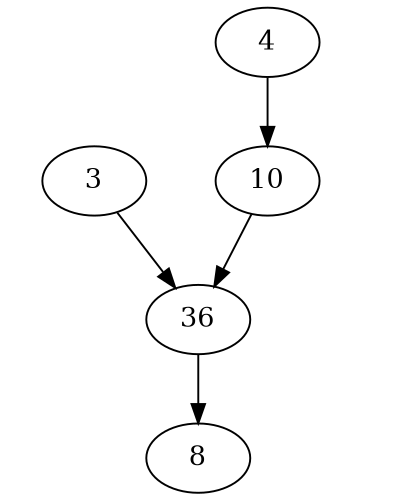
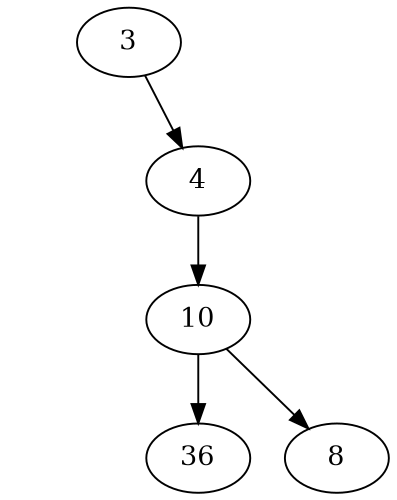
(140, 242) -> (159, 103)
(198, 379) -> (260, 382)
